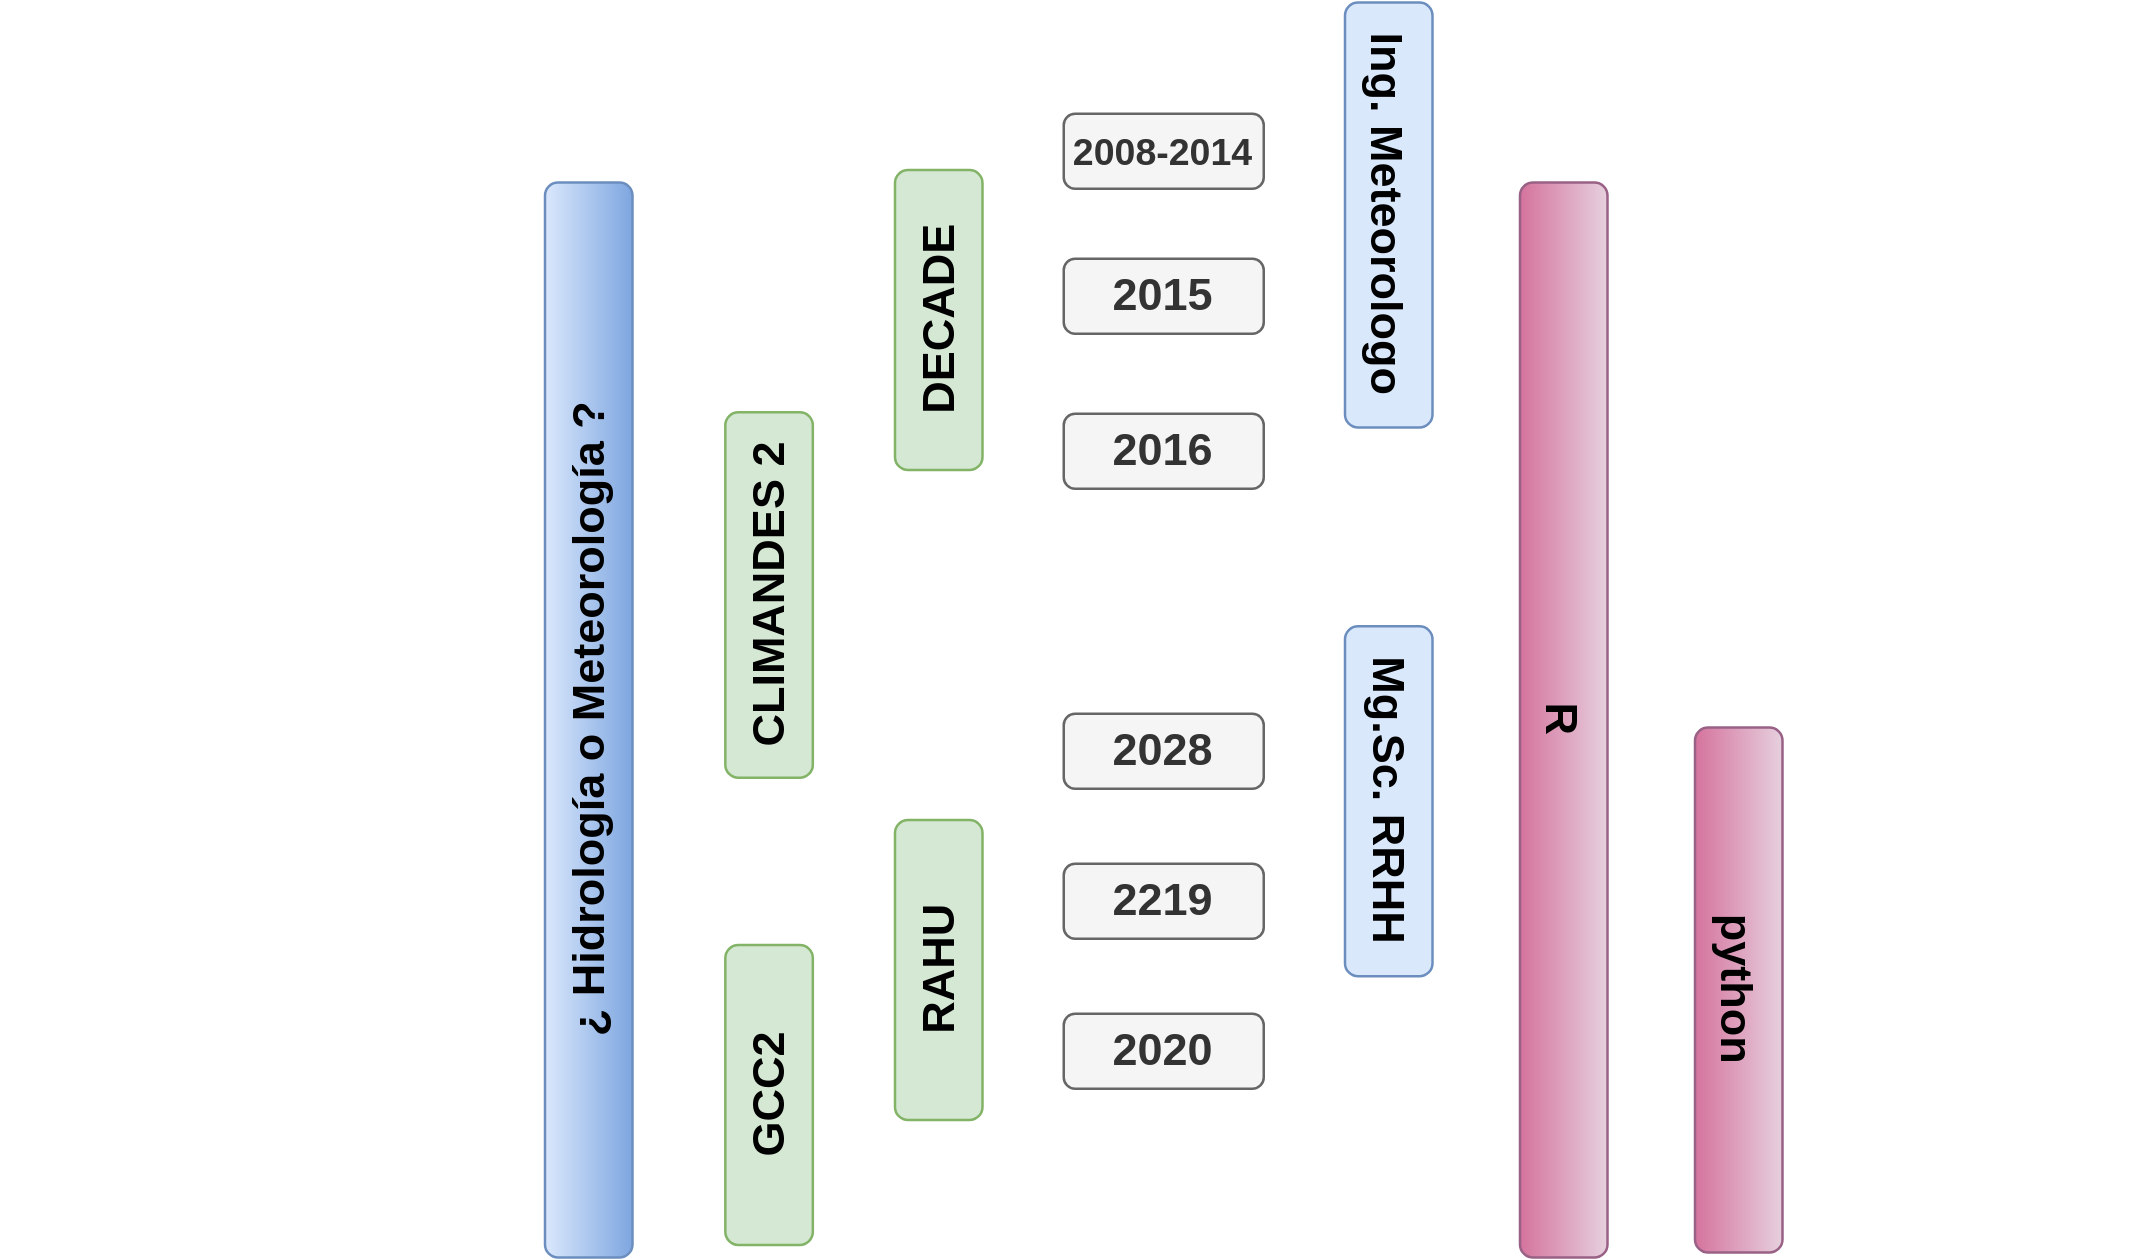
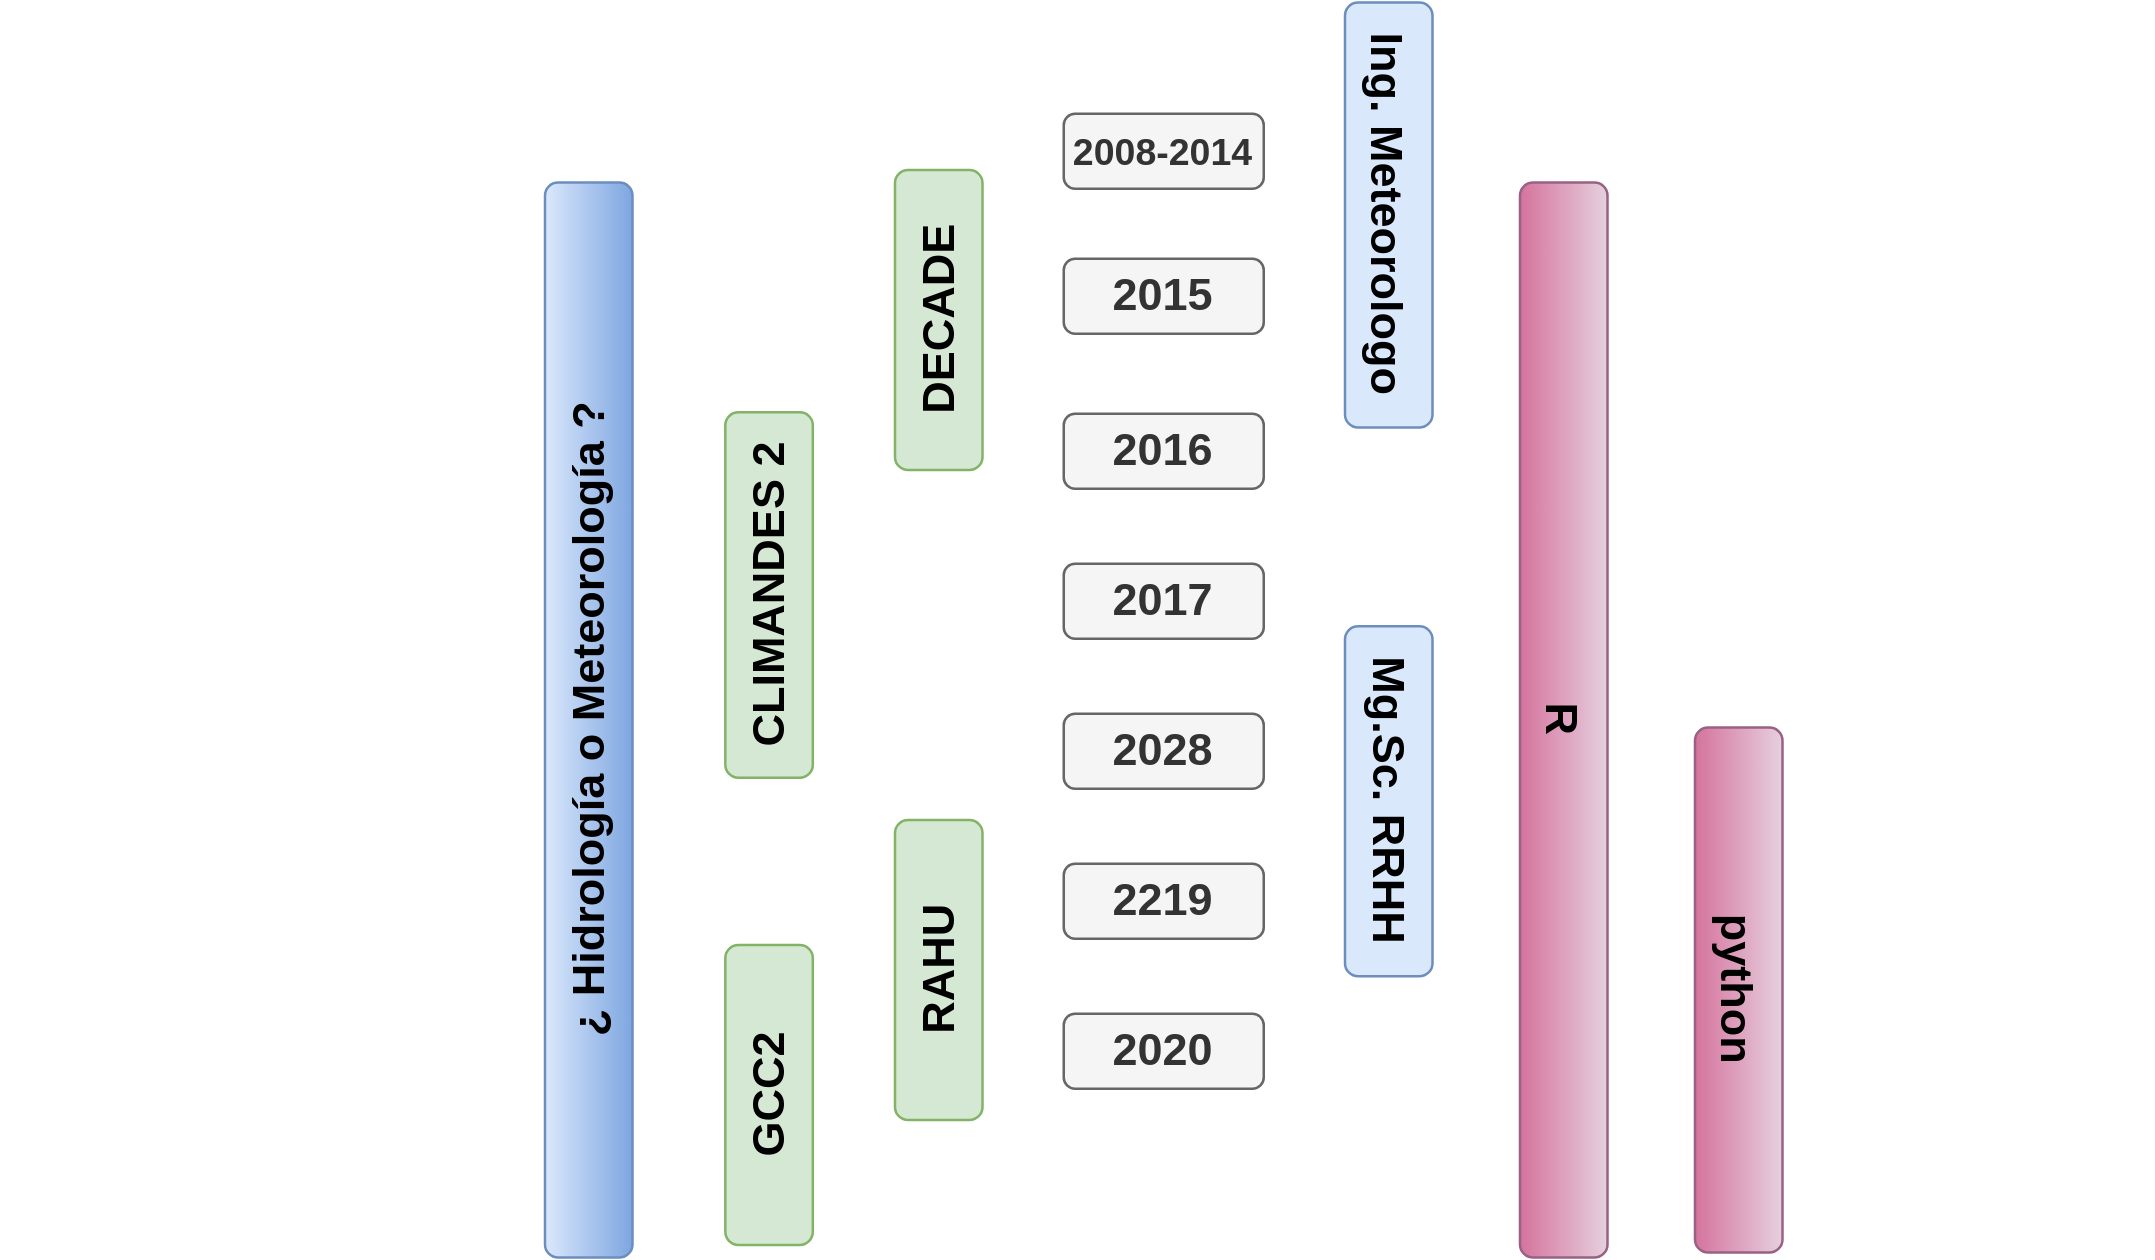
none -> (1164, 601)
